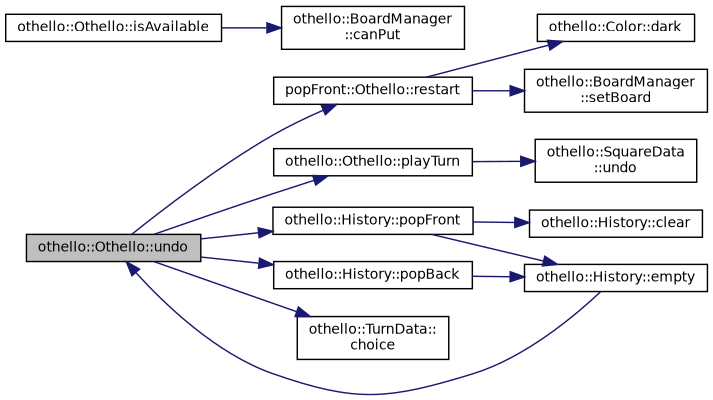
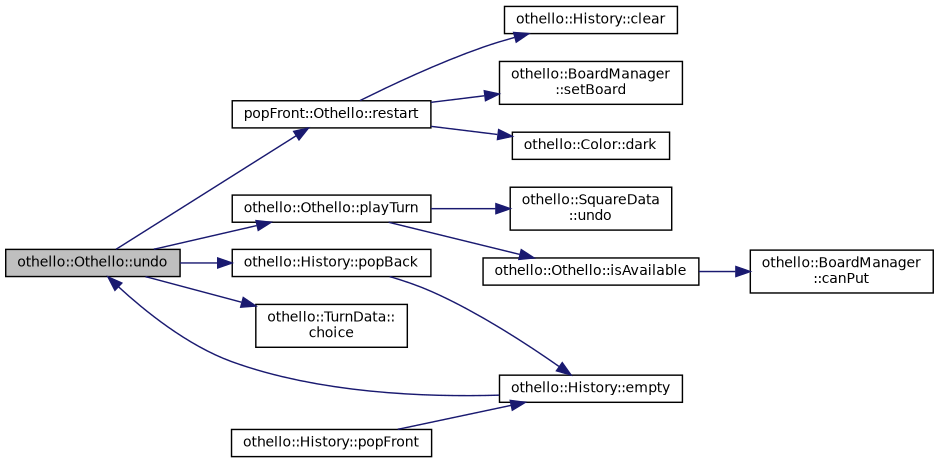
(494, 222) -> (436, 65)
(230, 236) -> none
none -> (454, 238)
